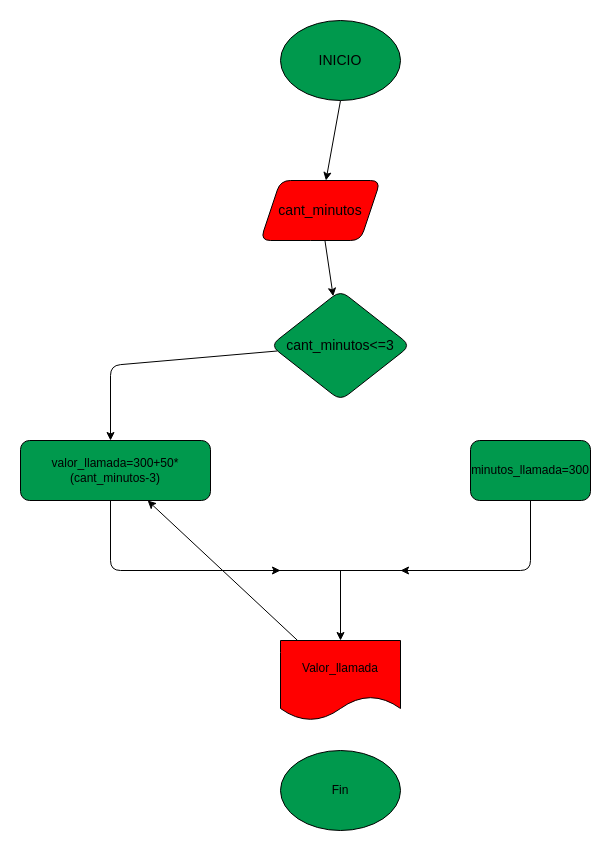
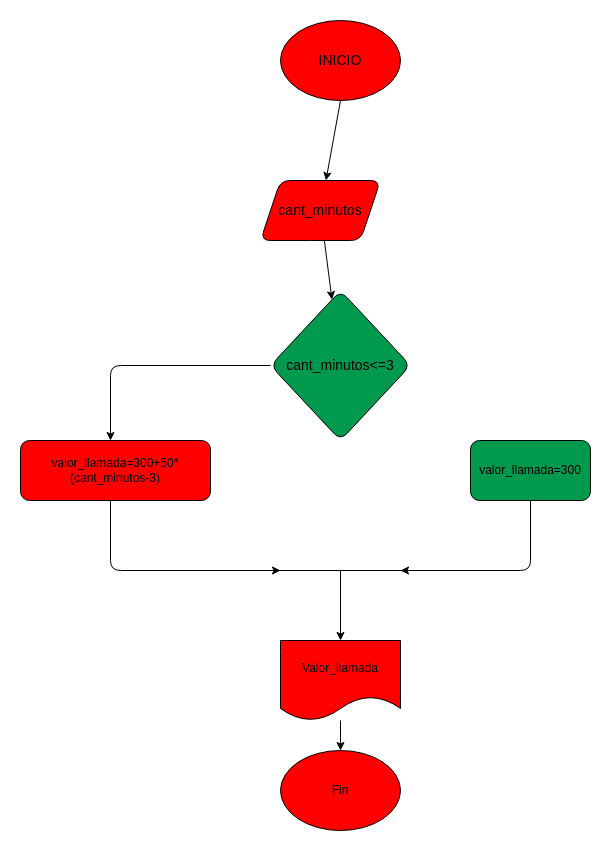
(341, 61) -> (341, 61)
(341, 346) -> (341, 366)
(116, 471) -> (116, 471)
(531, 471) -> (531, 471)
(225, 573) -> (341, 732)
(341, 791) -> (341, 791)
